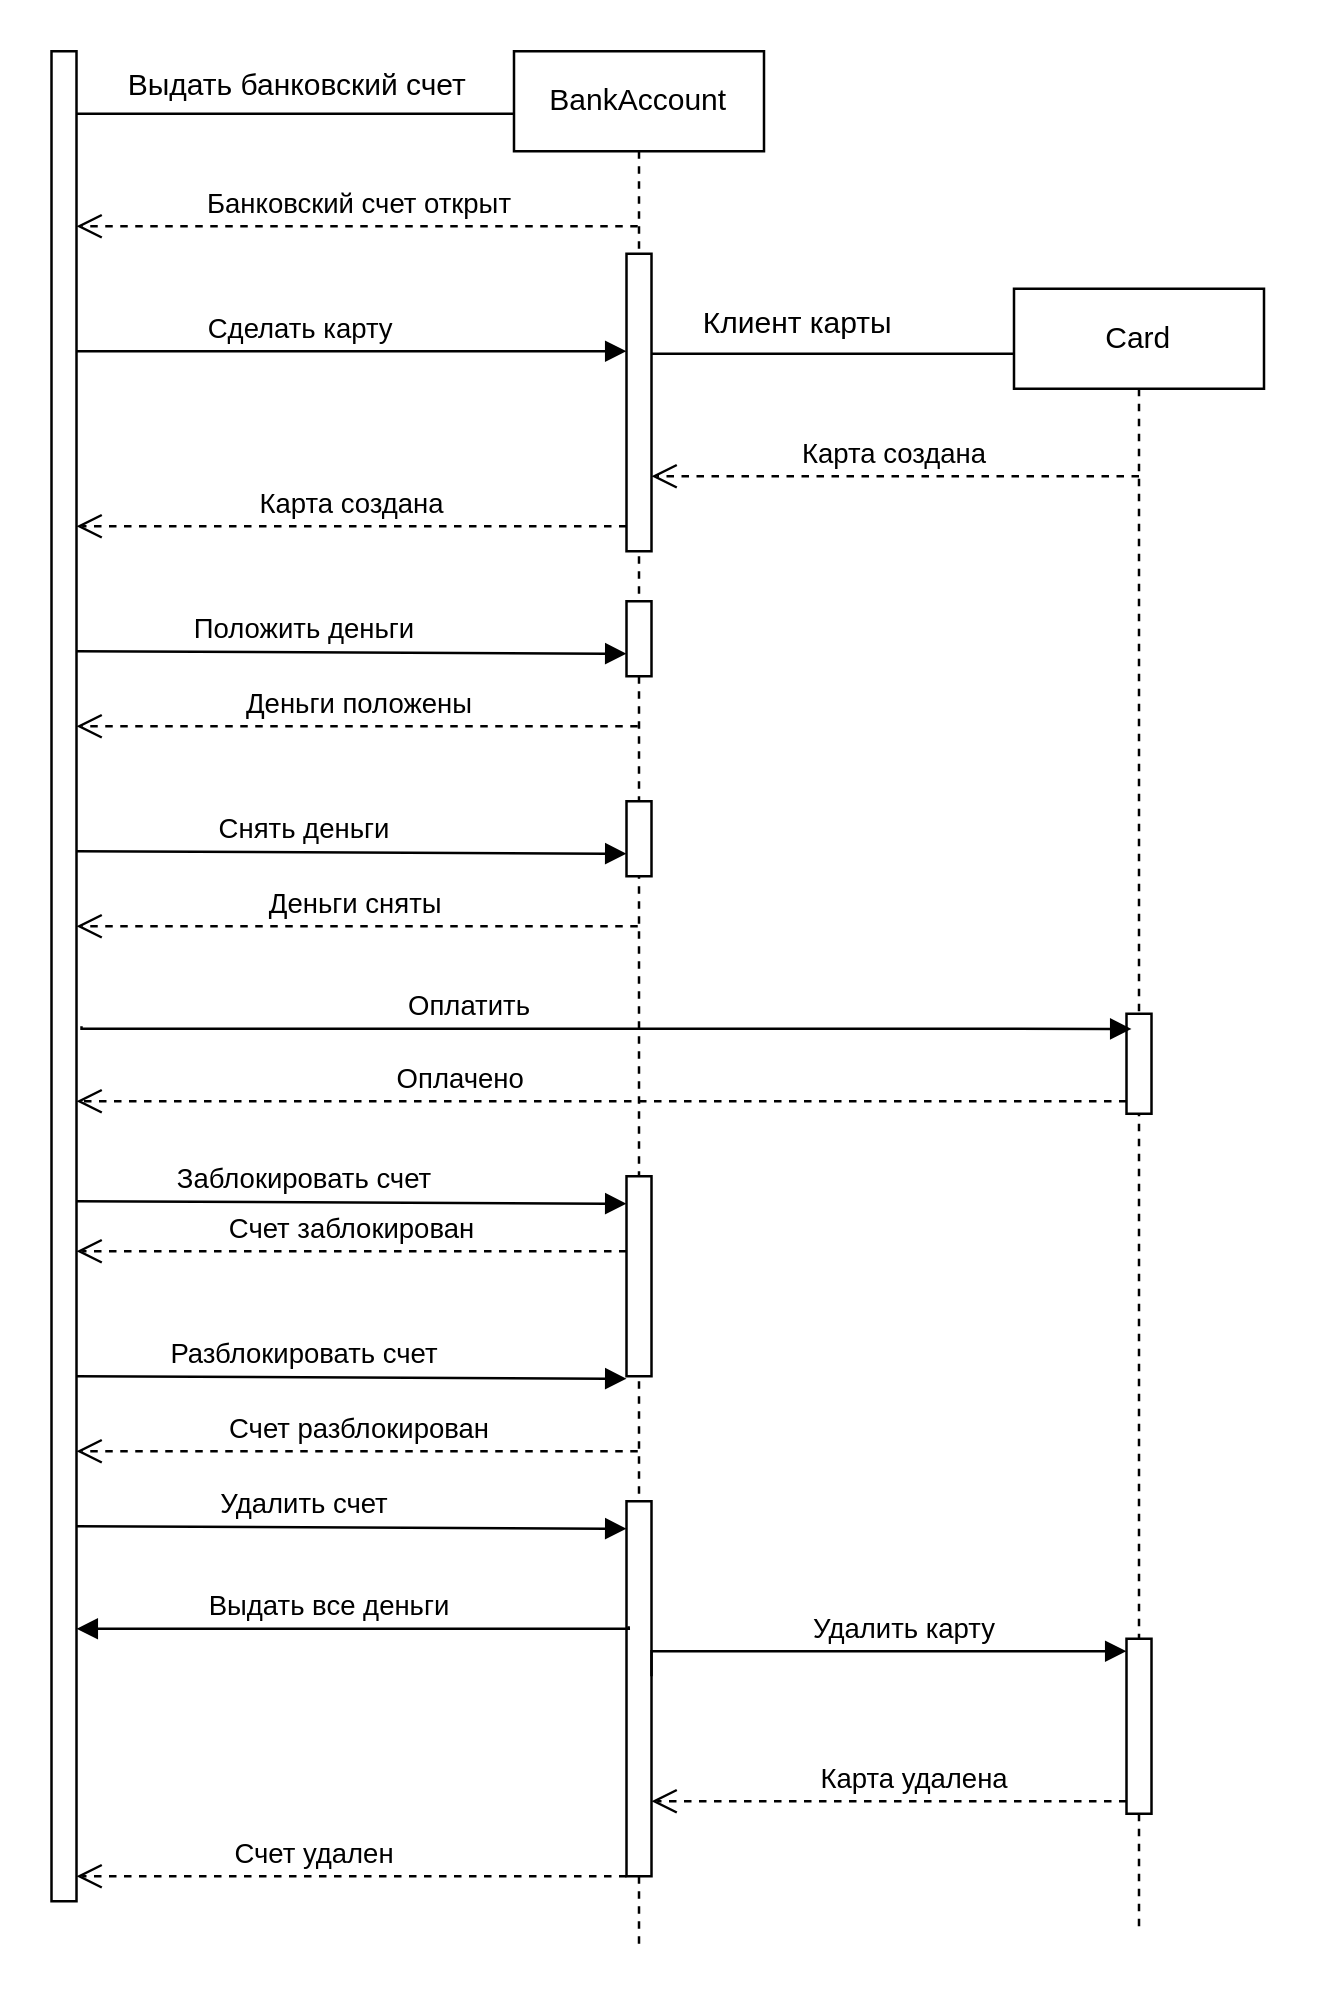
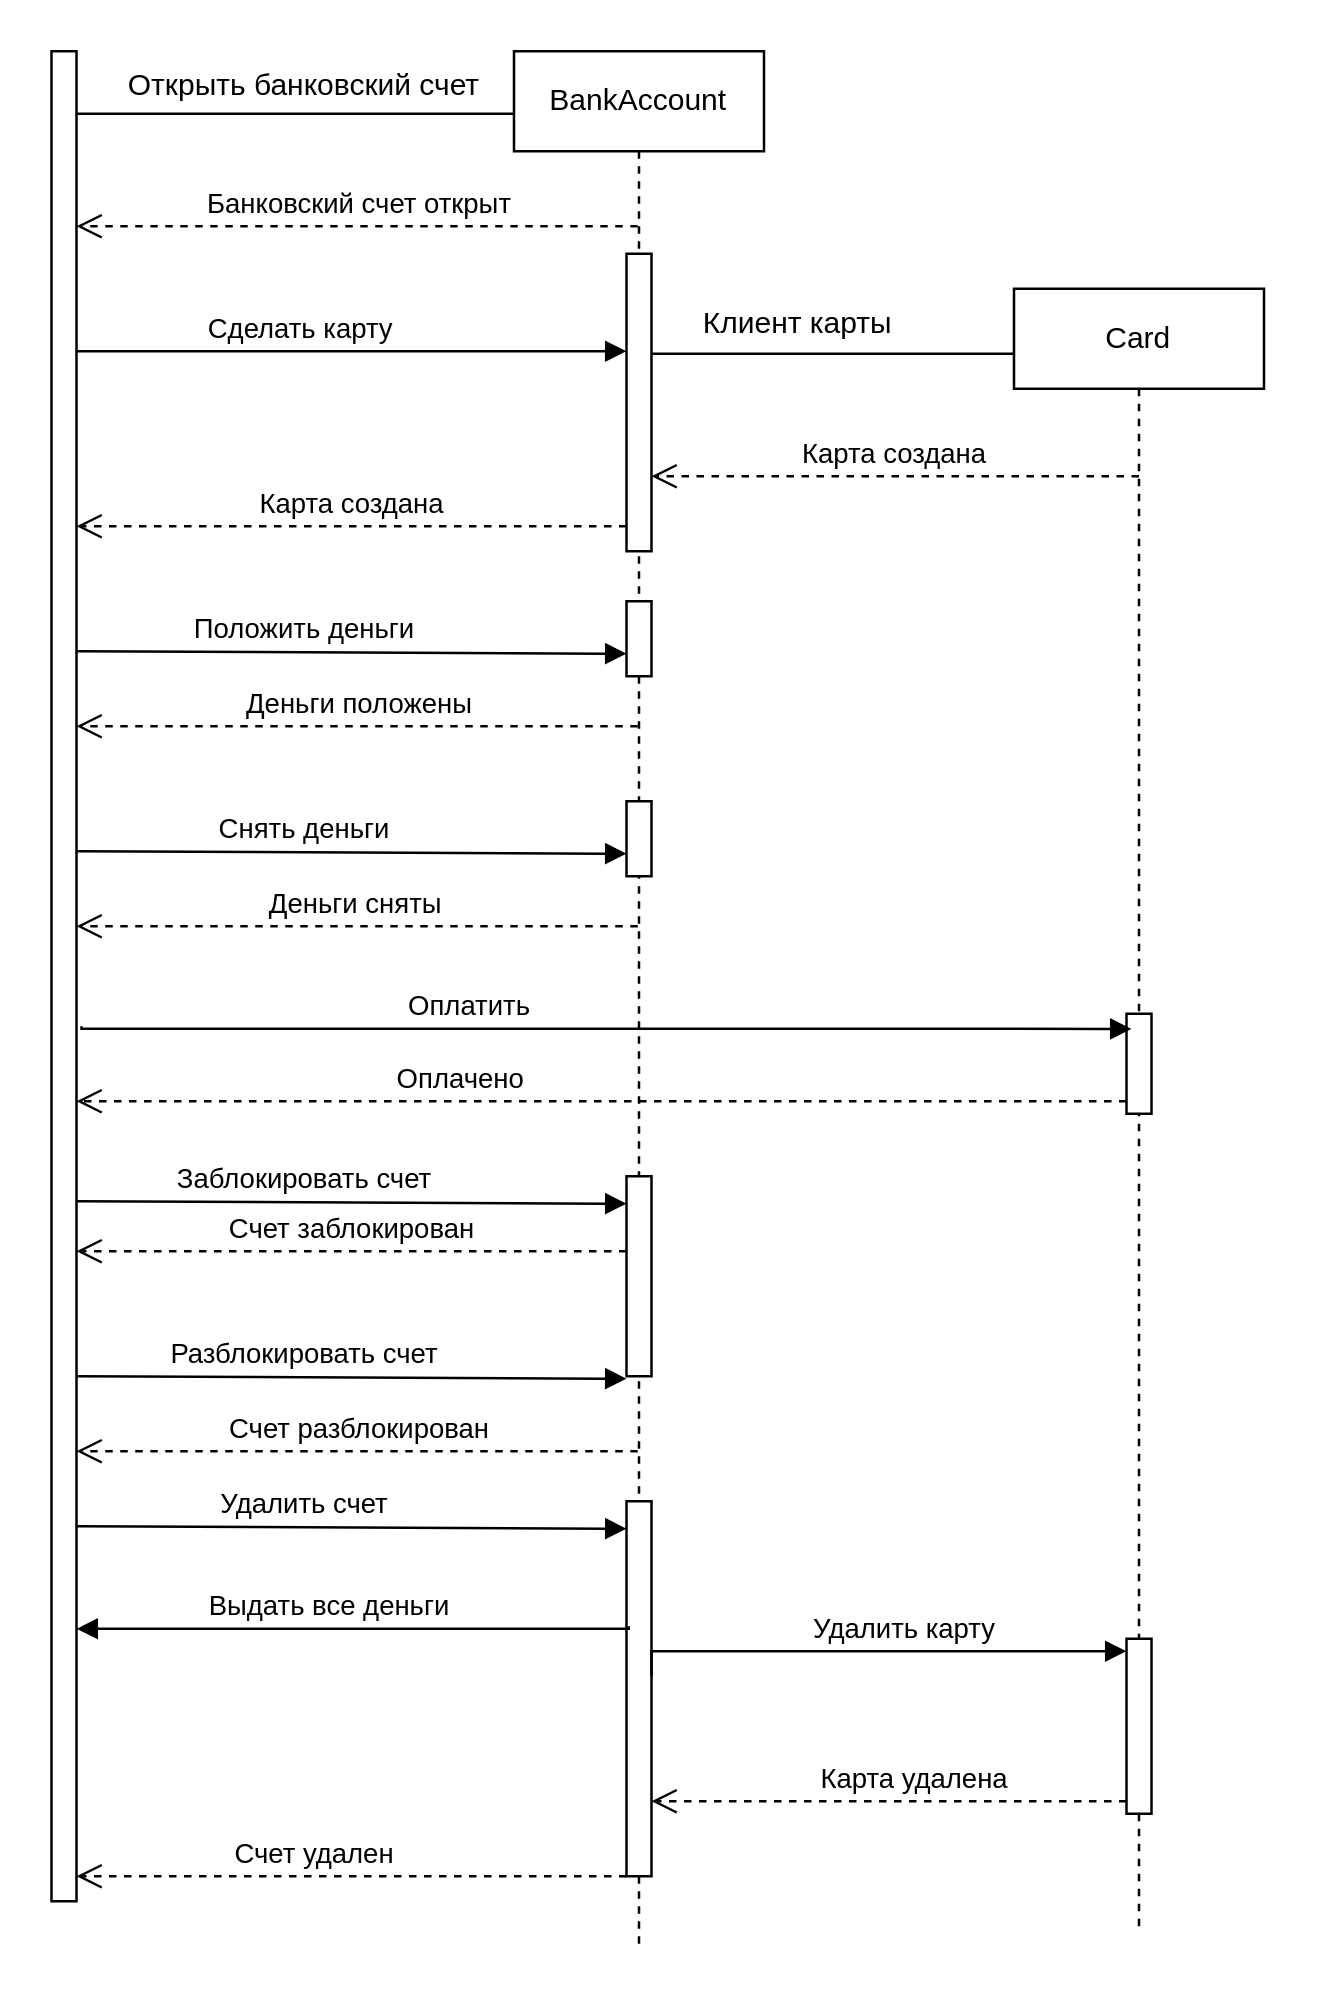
(306, 87) -> (314, 87)
